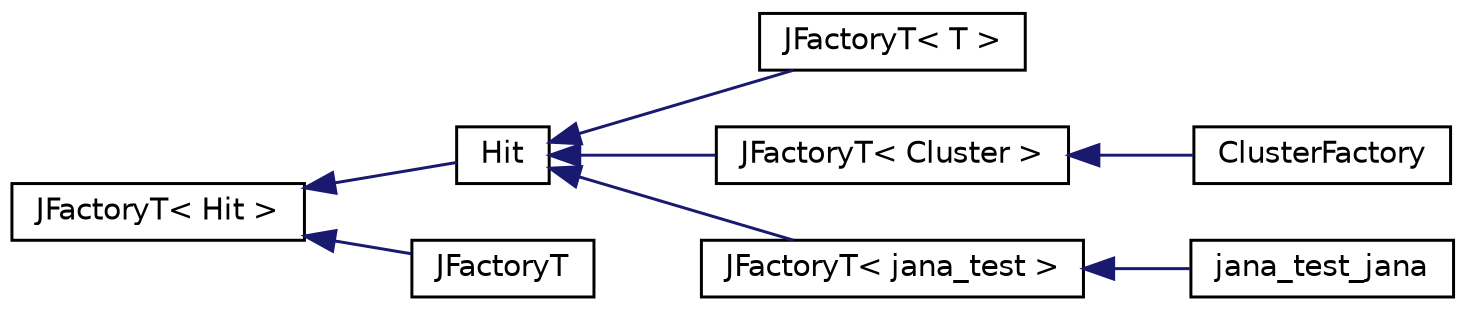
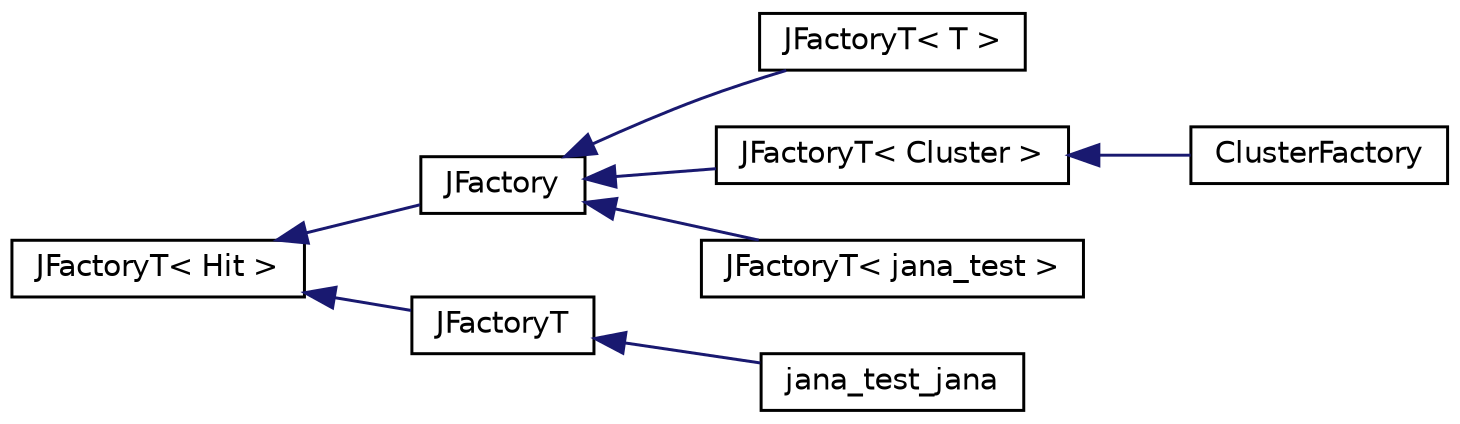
(503, 155) -> (503, 185)
(1152, 269) -> (693, 353)
